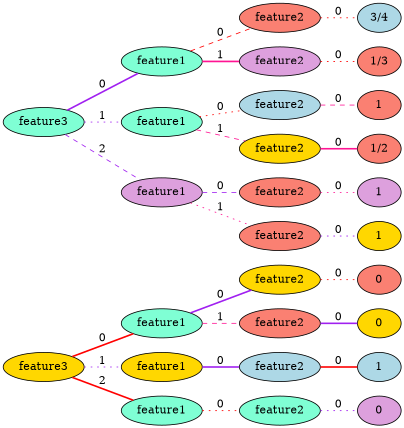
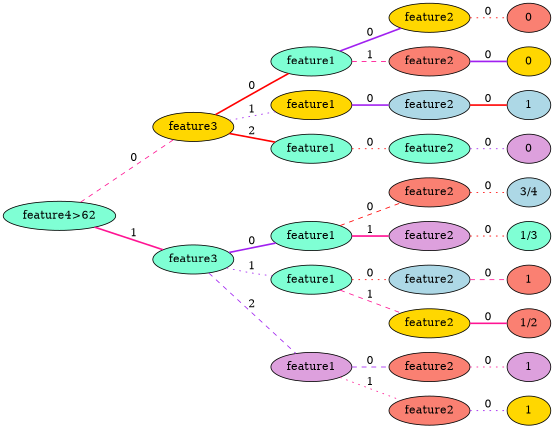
(379, 61) -> (529, 236)
none -> (59, 216)
